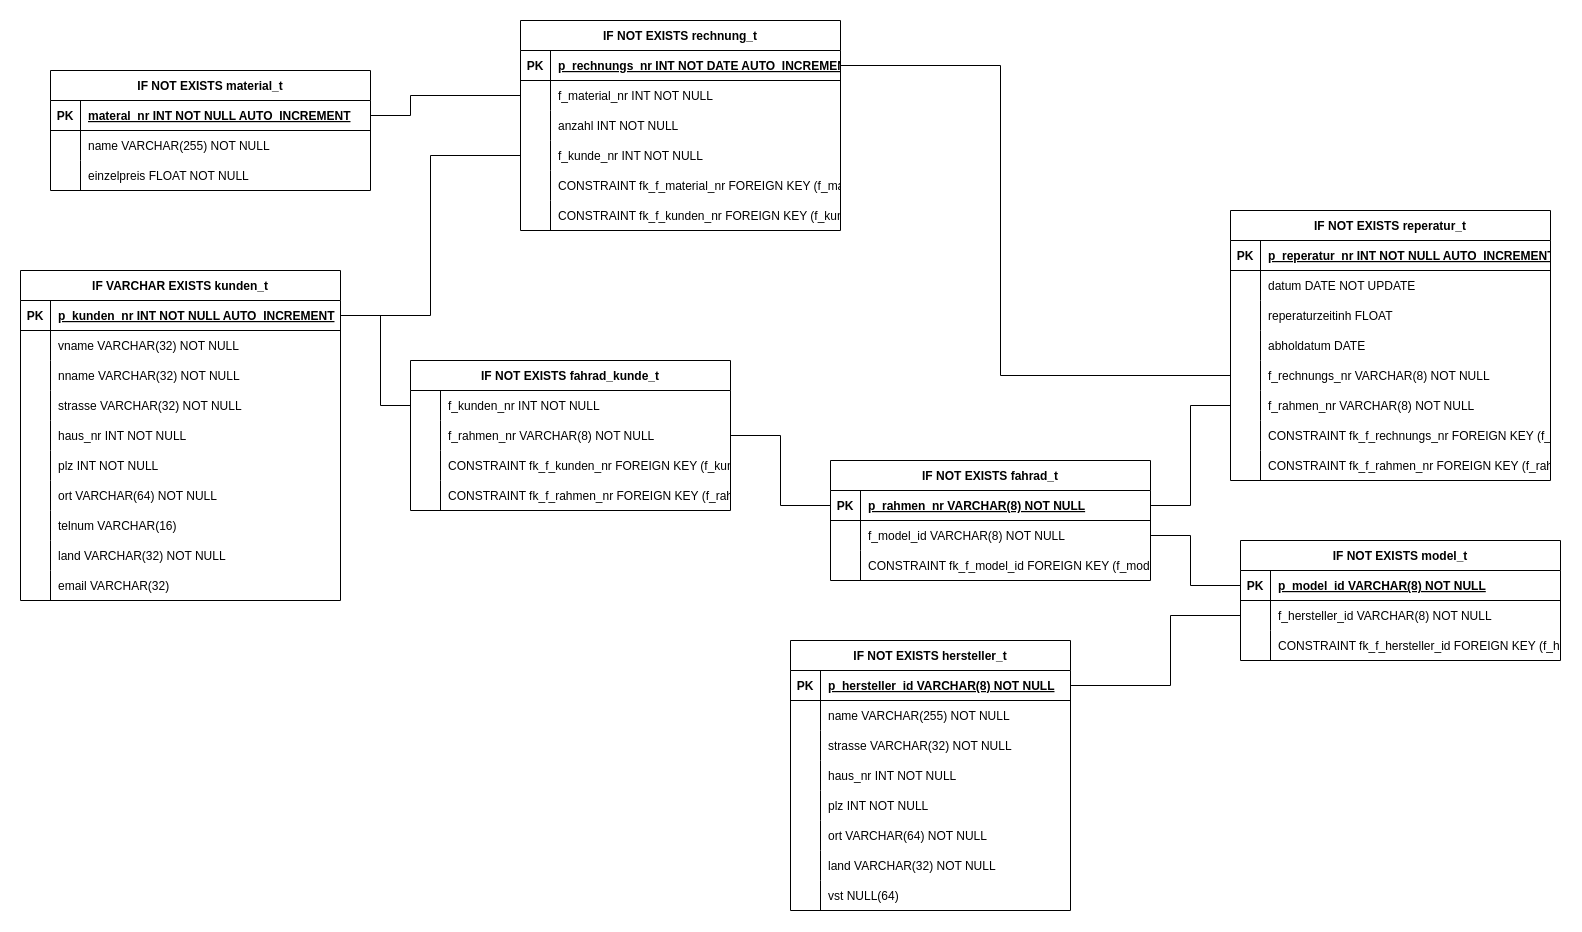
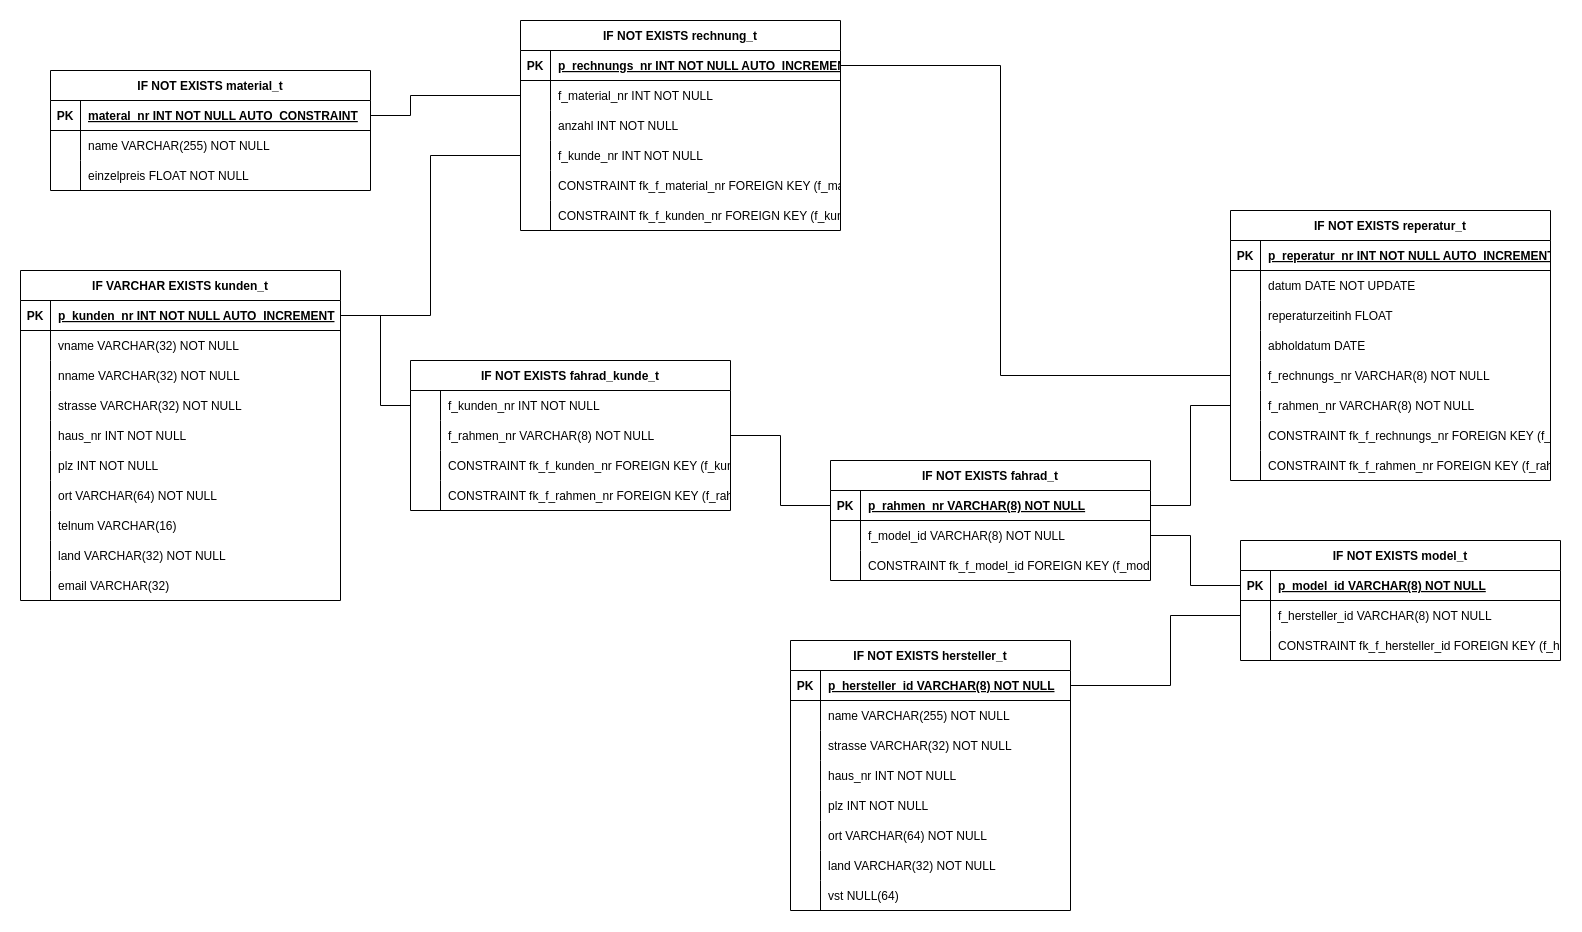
(693, 66) -> (693, 66)
(208, 116) -> (211, 116)
